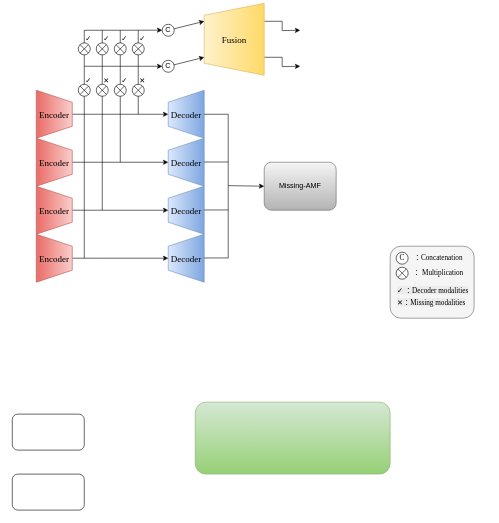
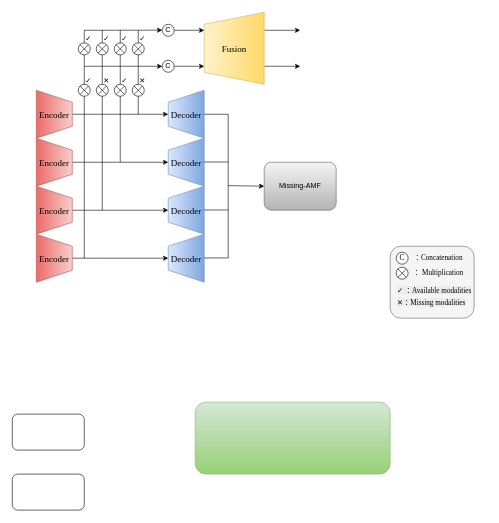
(234, 39) -> (234, 48)
(439, 291) -> (440, 291)
